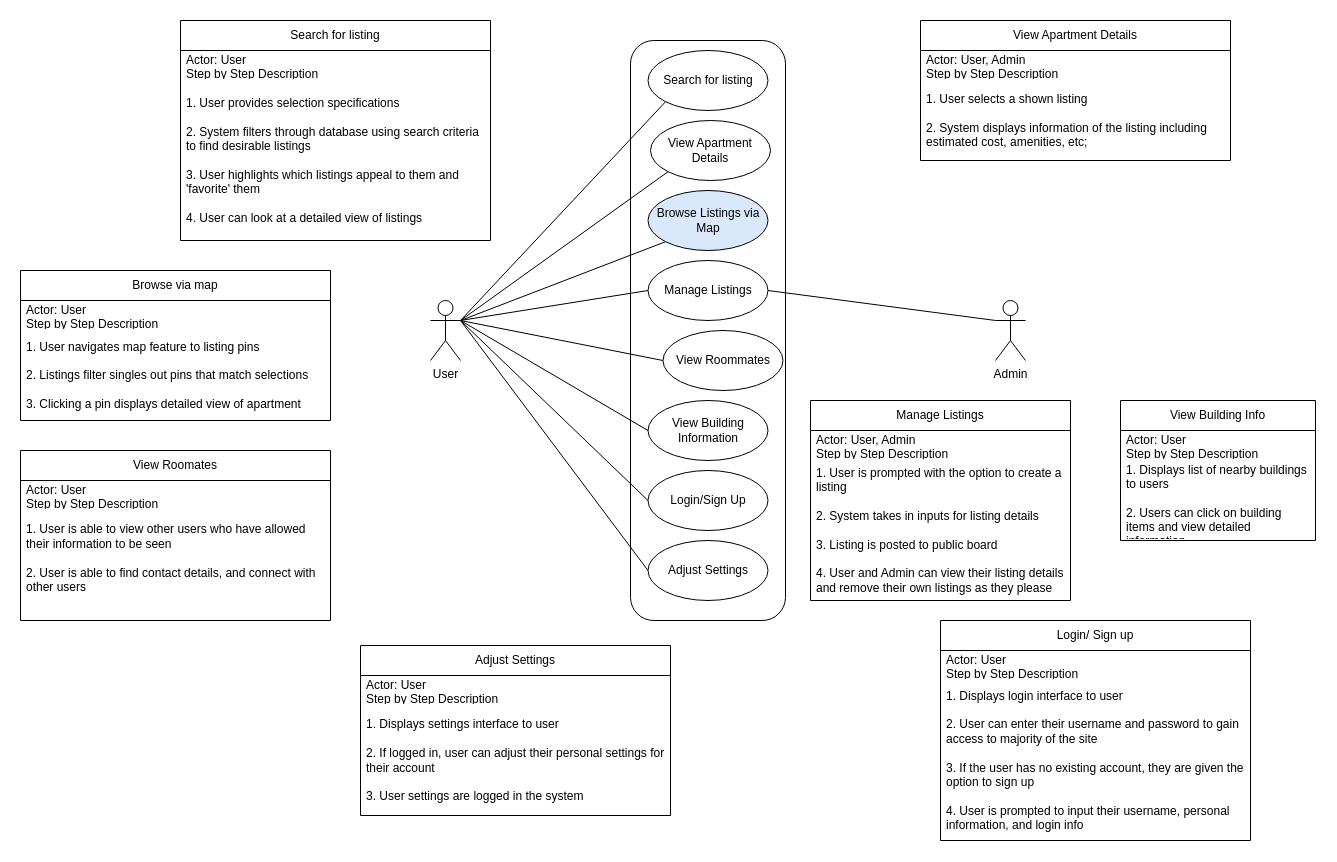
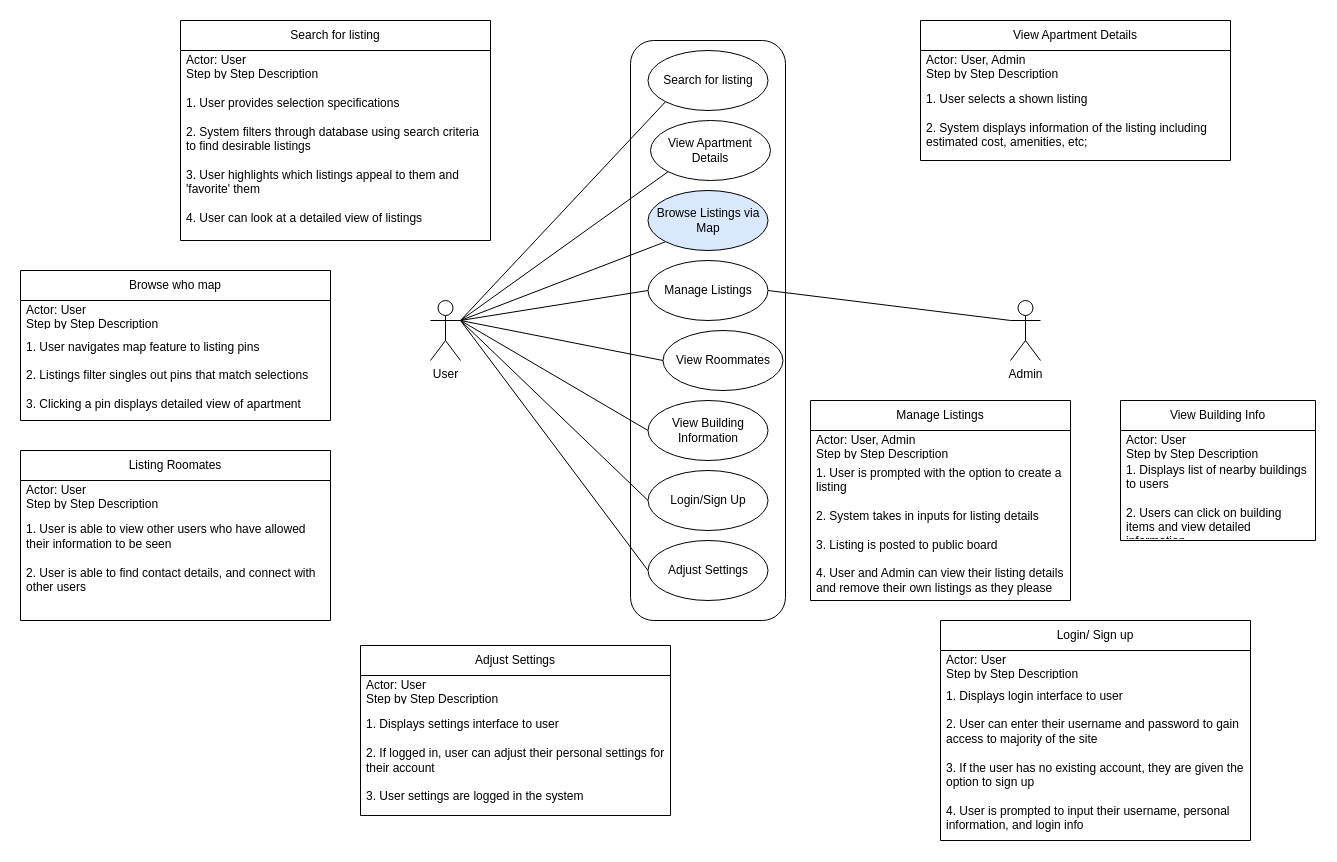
(176, 286) -> (176, 286)
(1011, 331) -> (1026, 331)
(176, 466) -> (176, 466)
